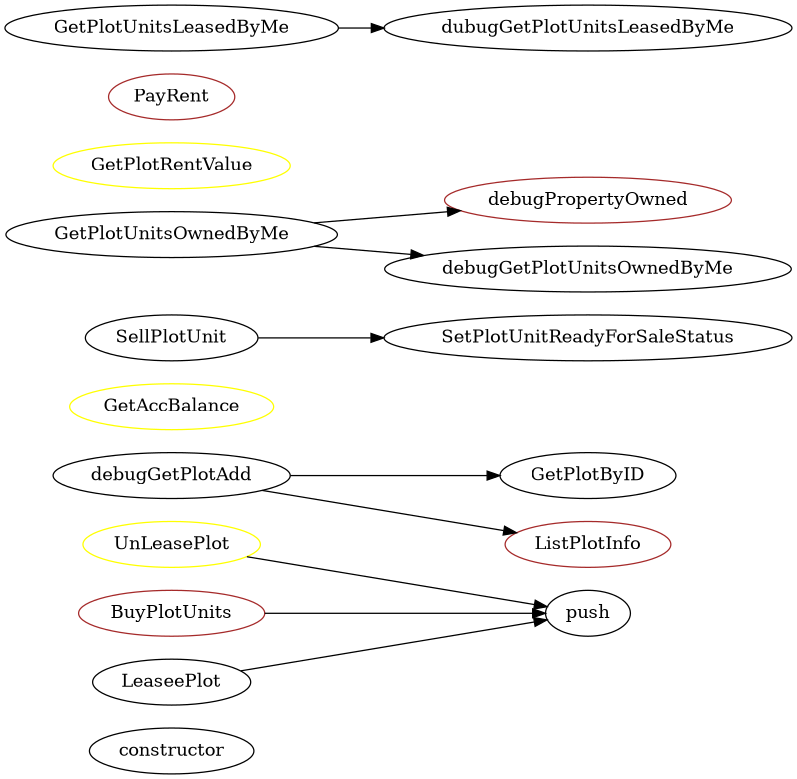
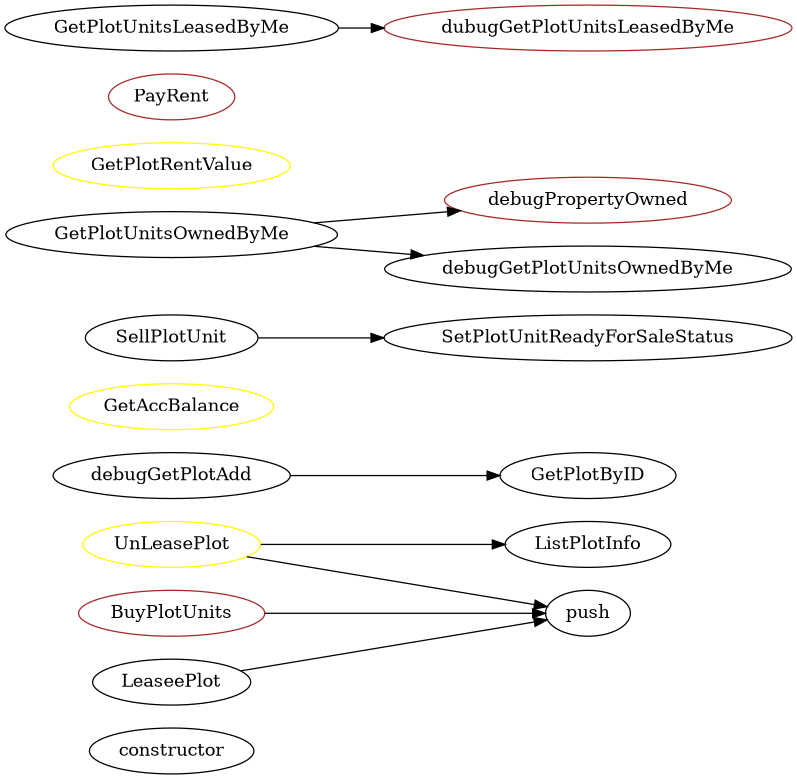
(588, 28) -> (588, 28)
(383, 511) -> (376, 544)
(588, 544) -> (588, 544)
